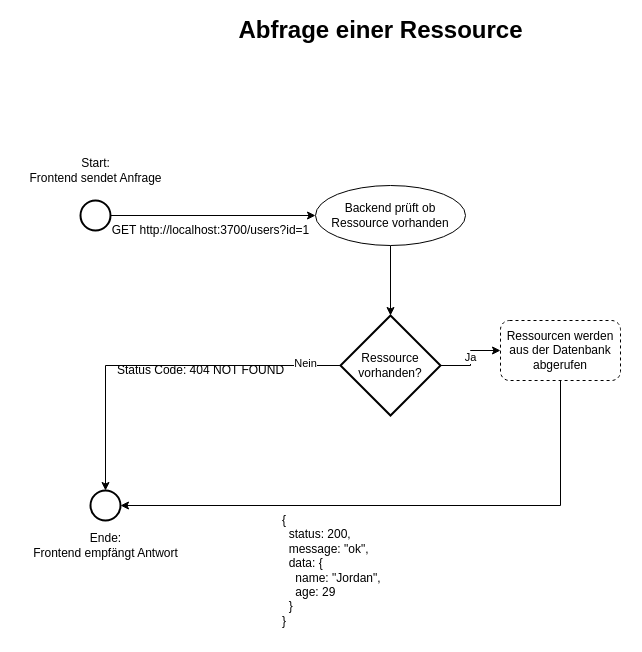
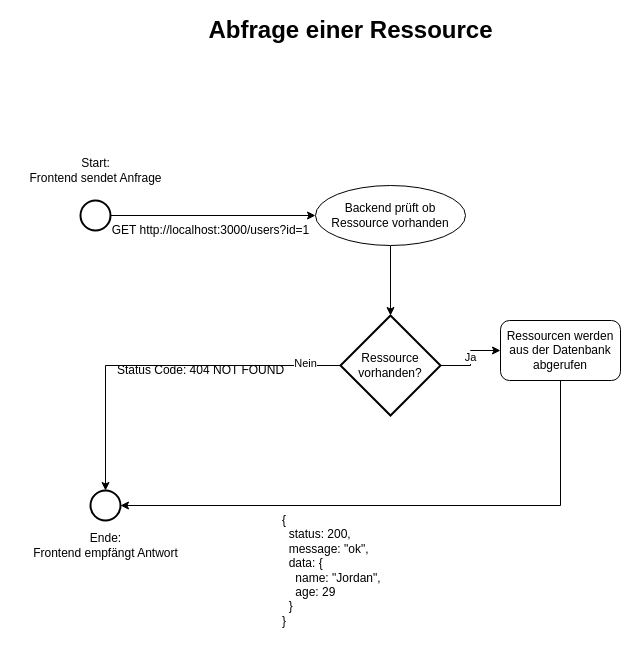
(381, 31) -> (351, 31)
(211, 231) -> (211, 231)
(561, 351) -> (561, 351)
